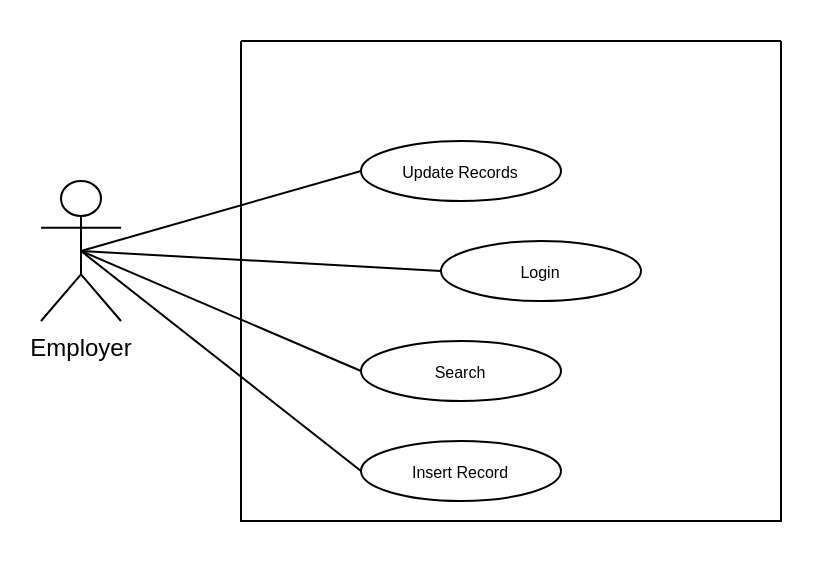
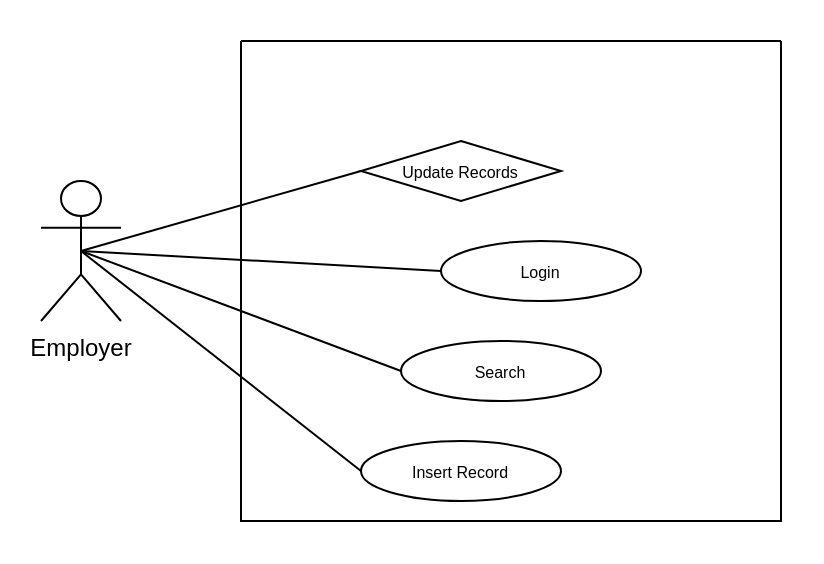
(461, 171) -> (461, 171)
(461, 371) -> (501, 371)
